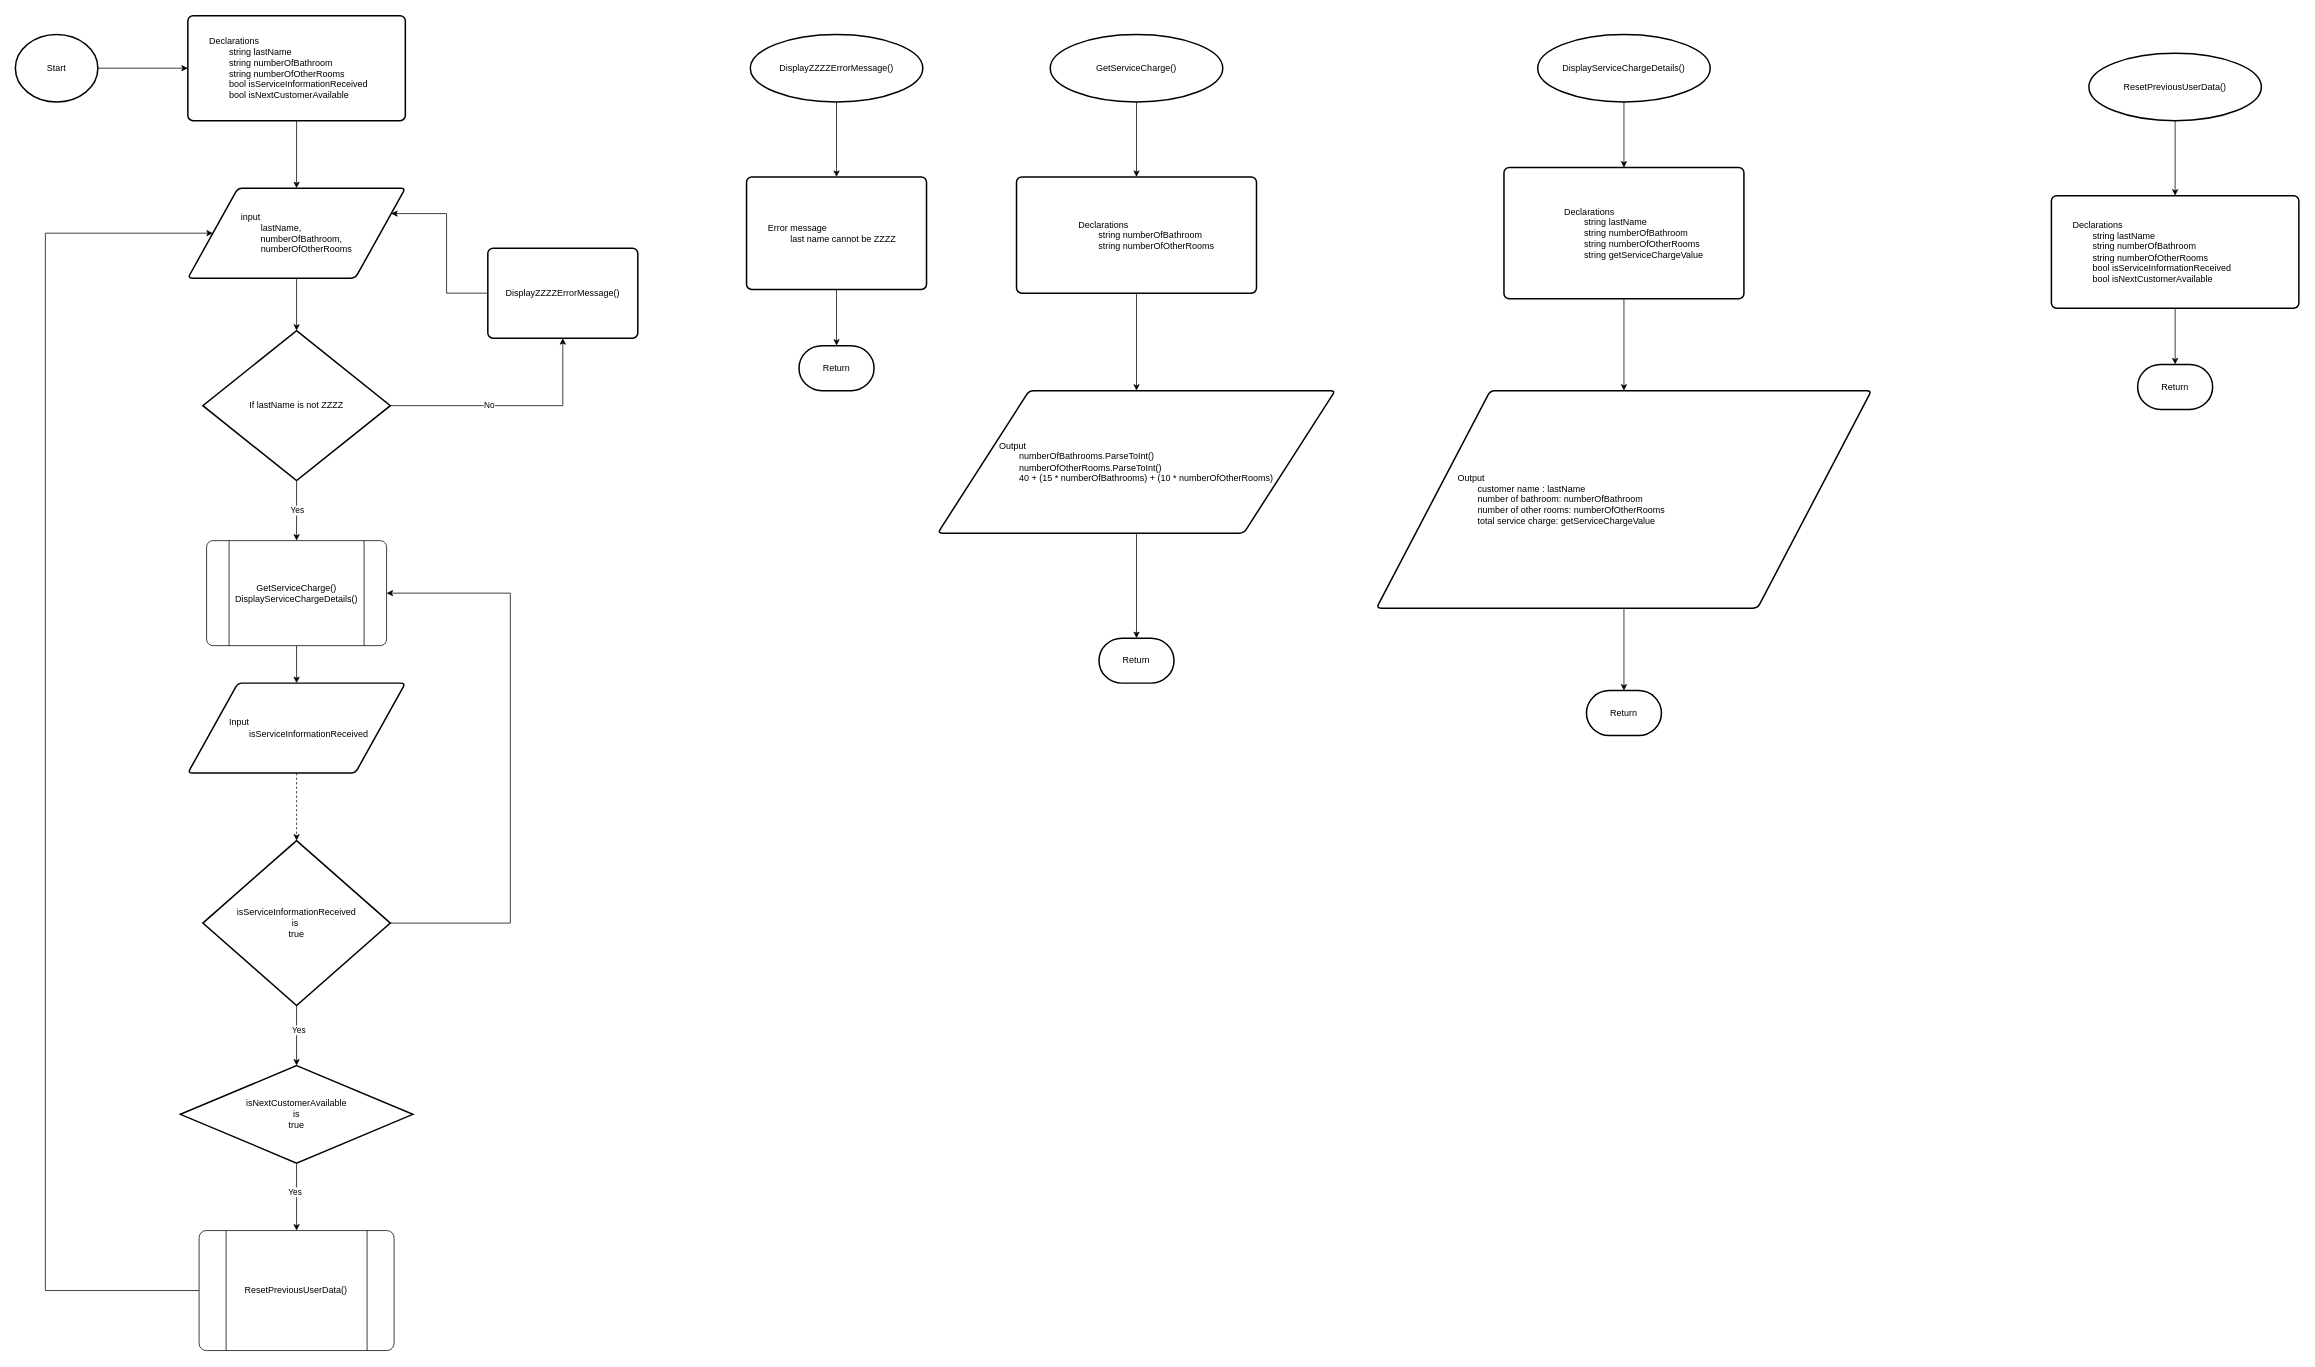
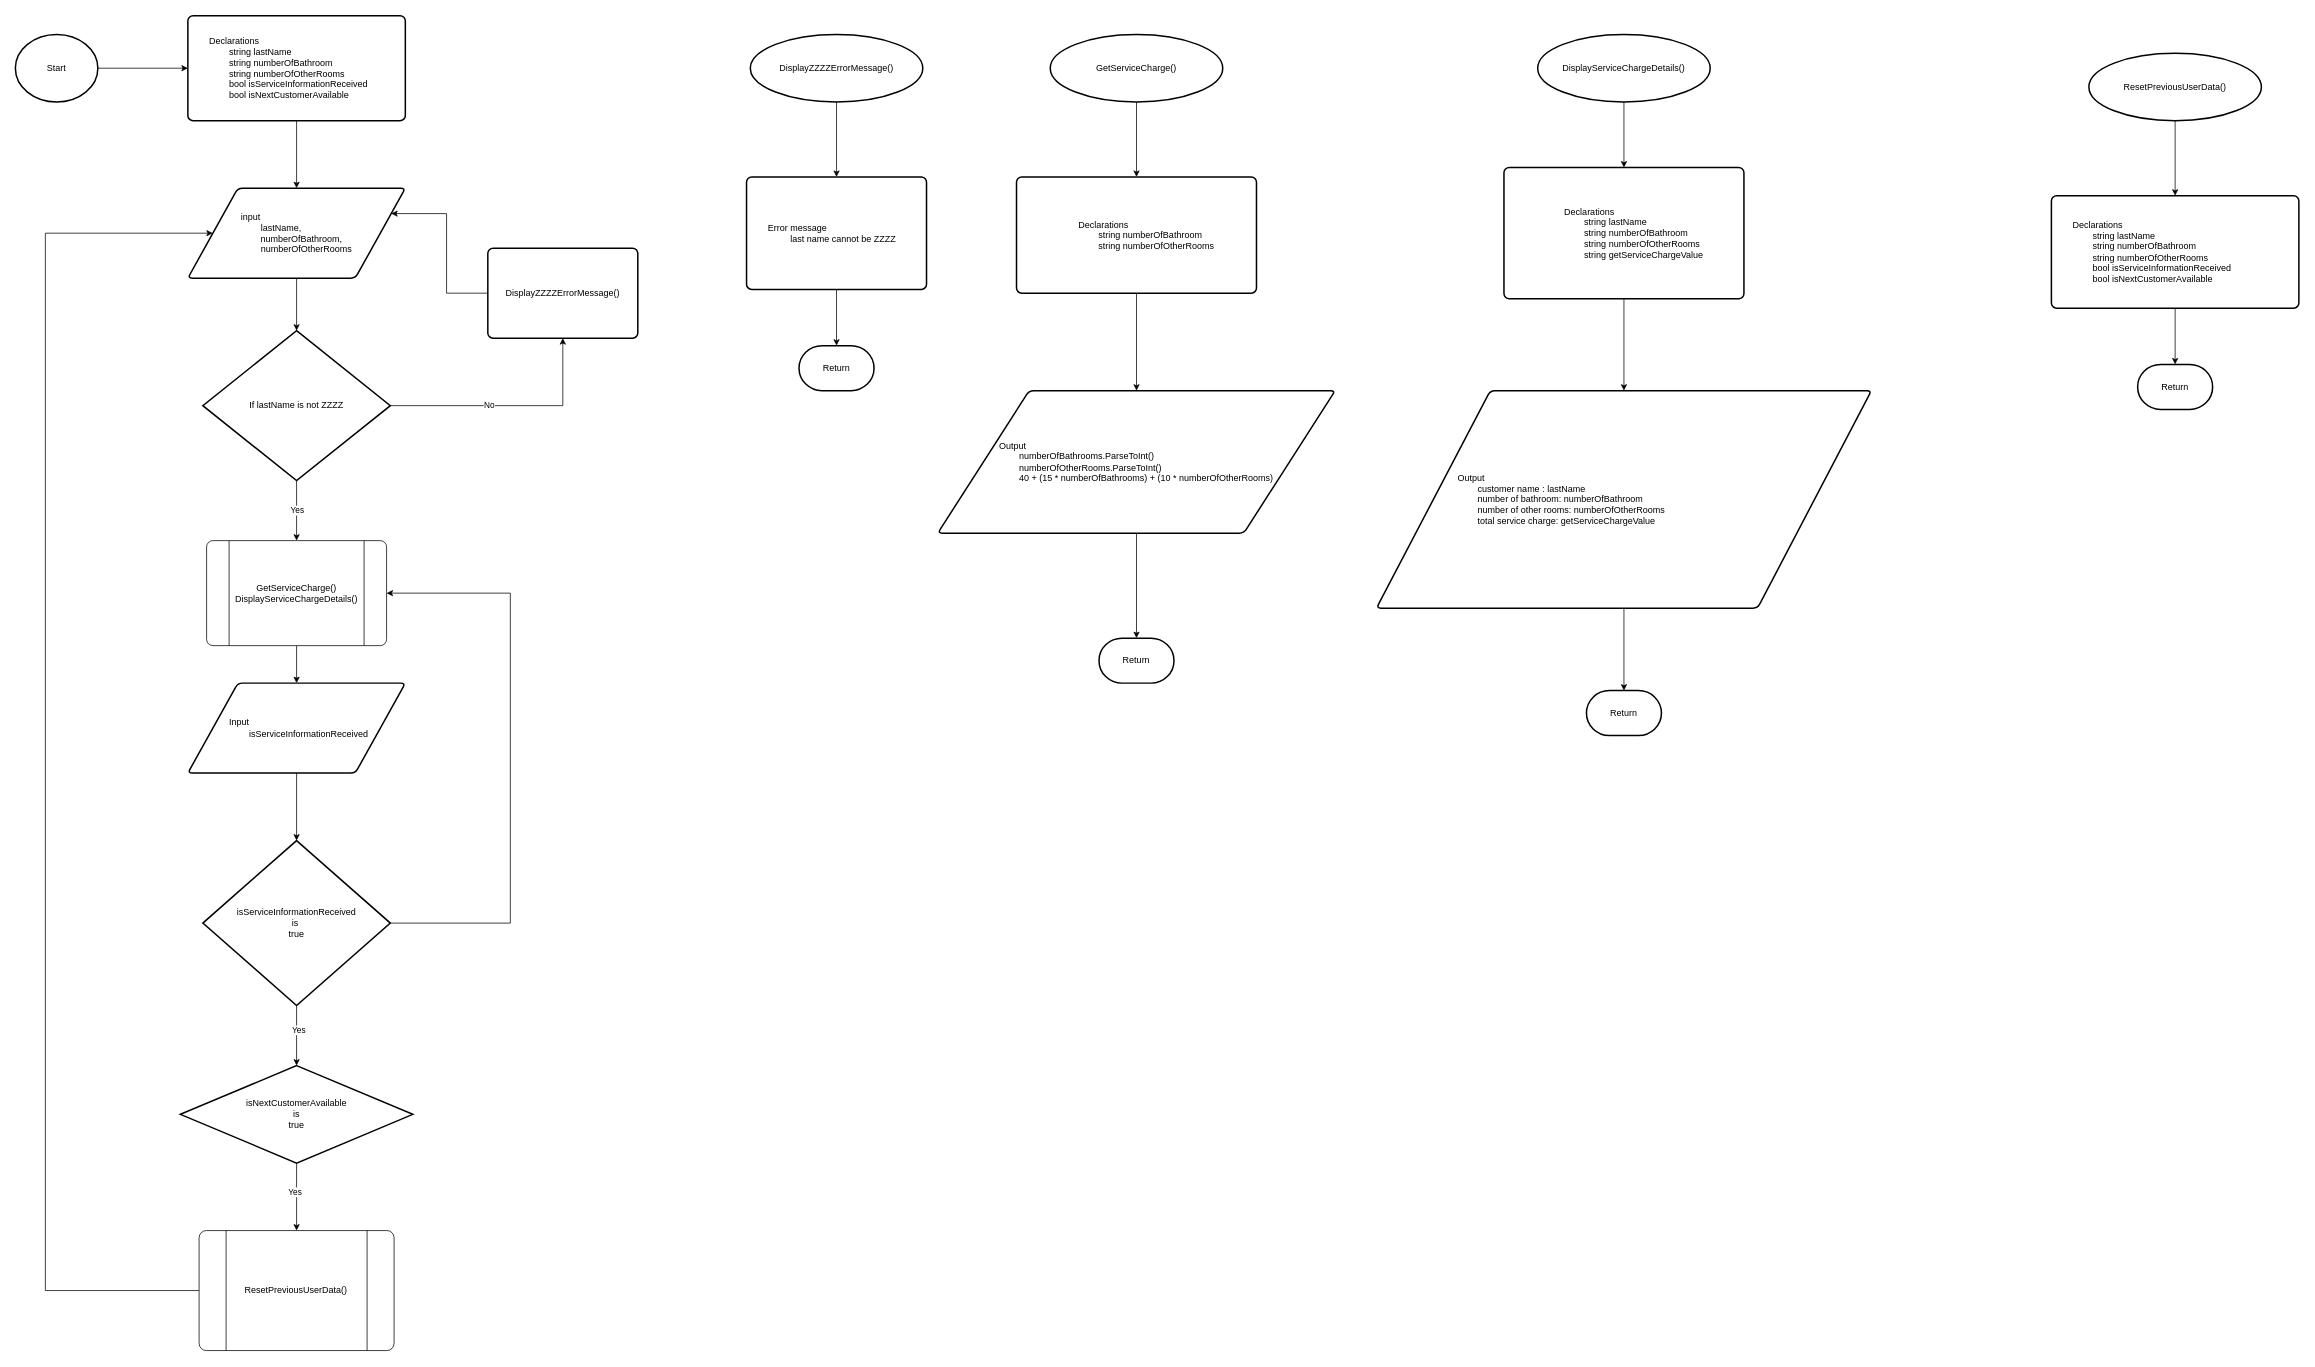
(297, 804) -> (297, 804)
